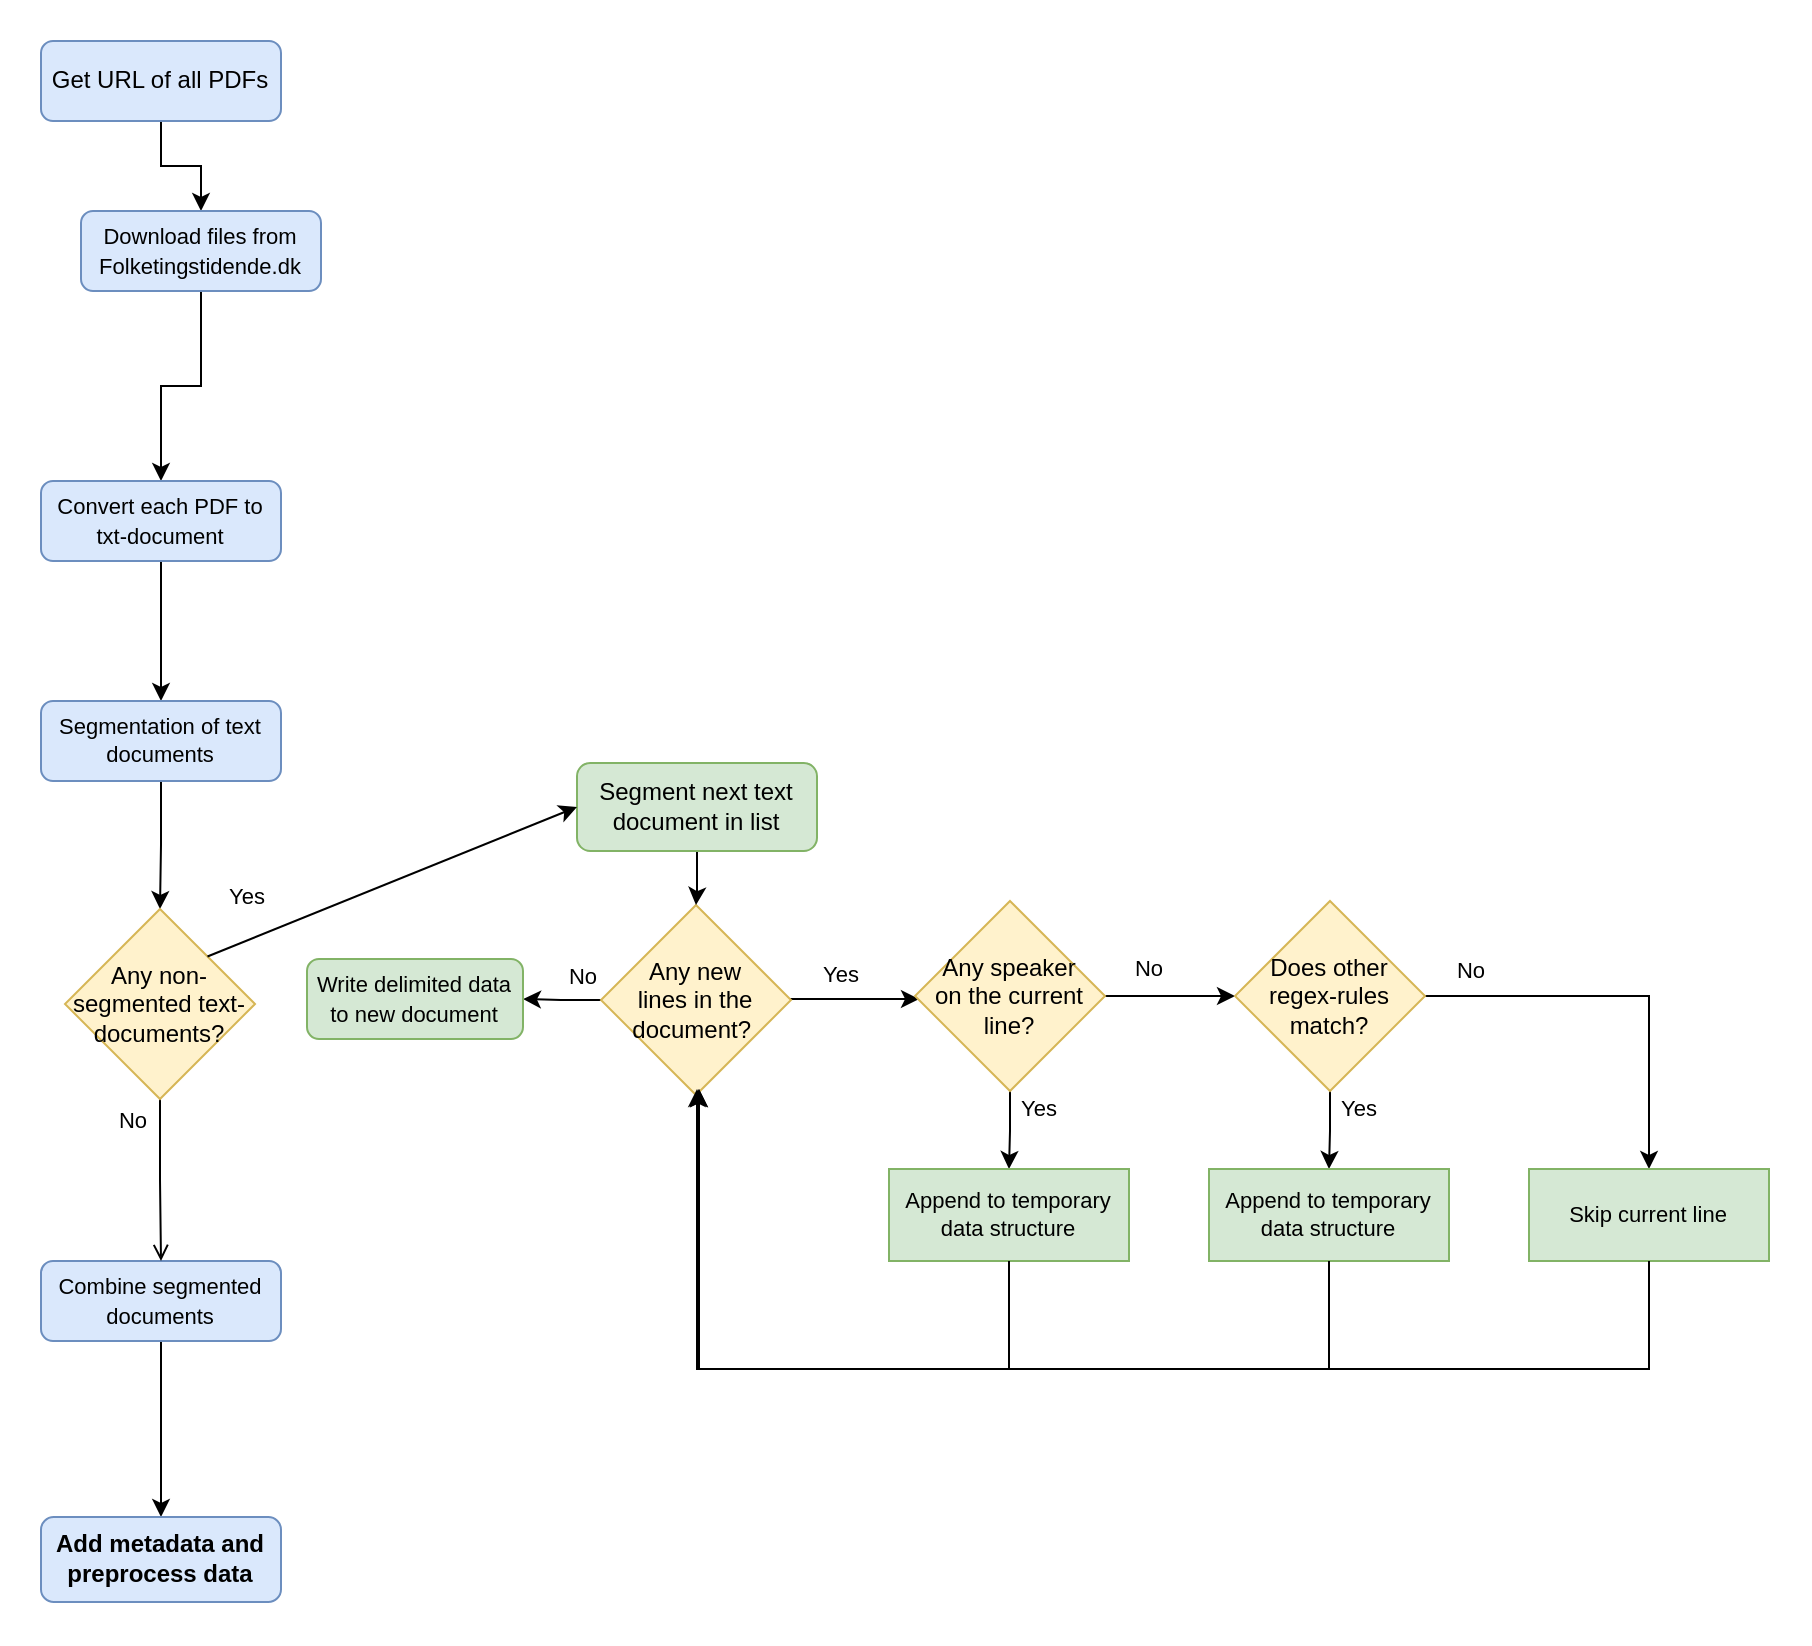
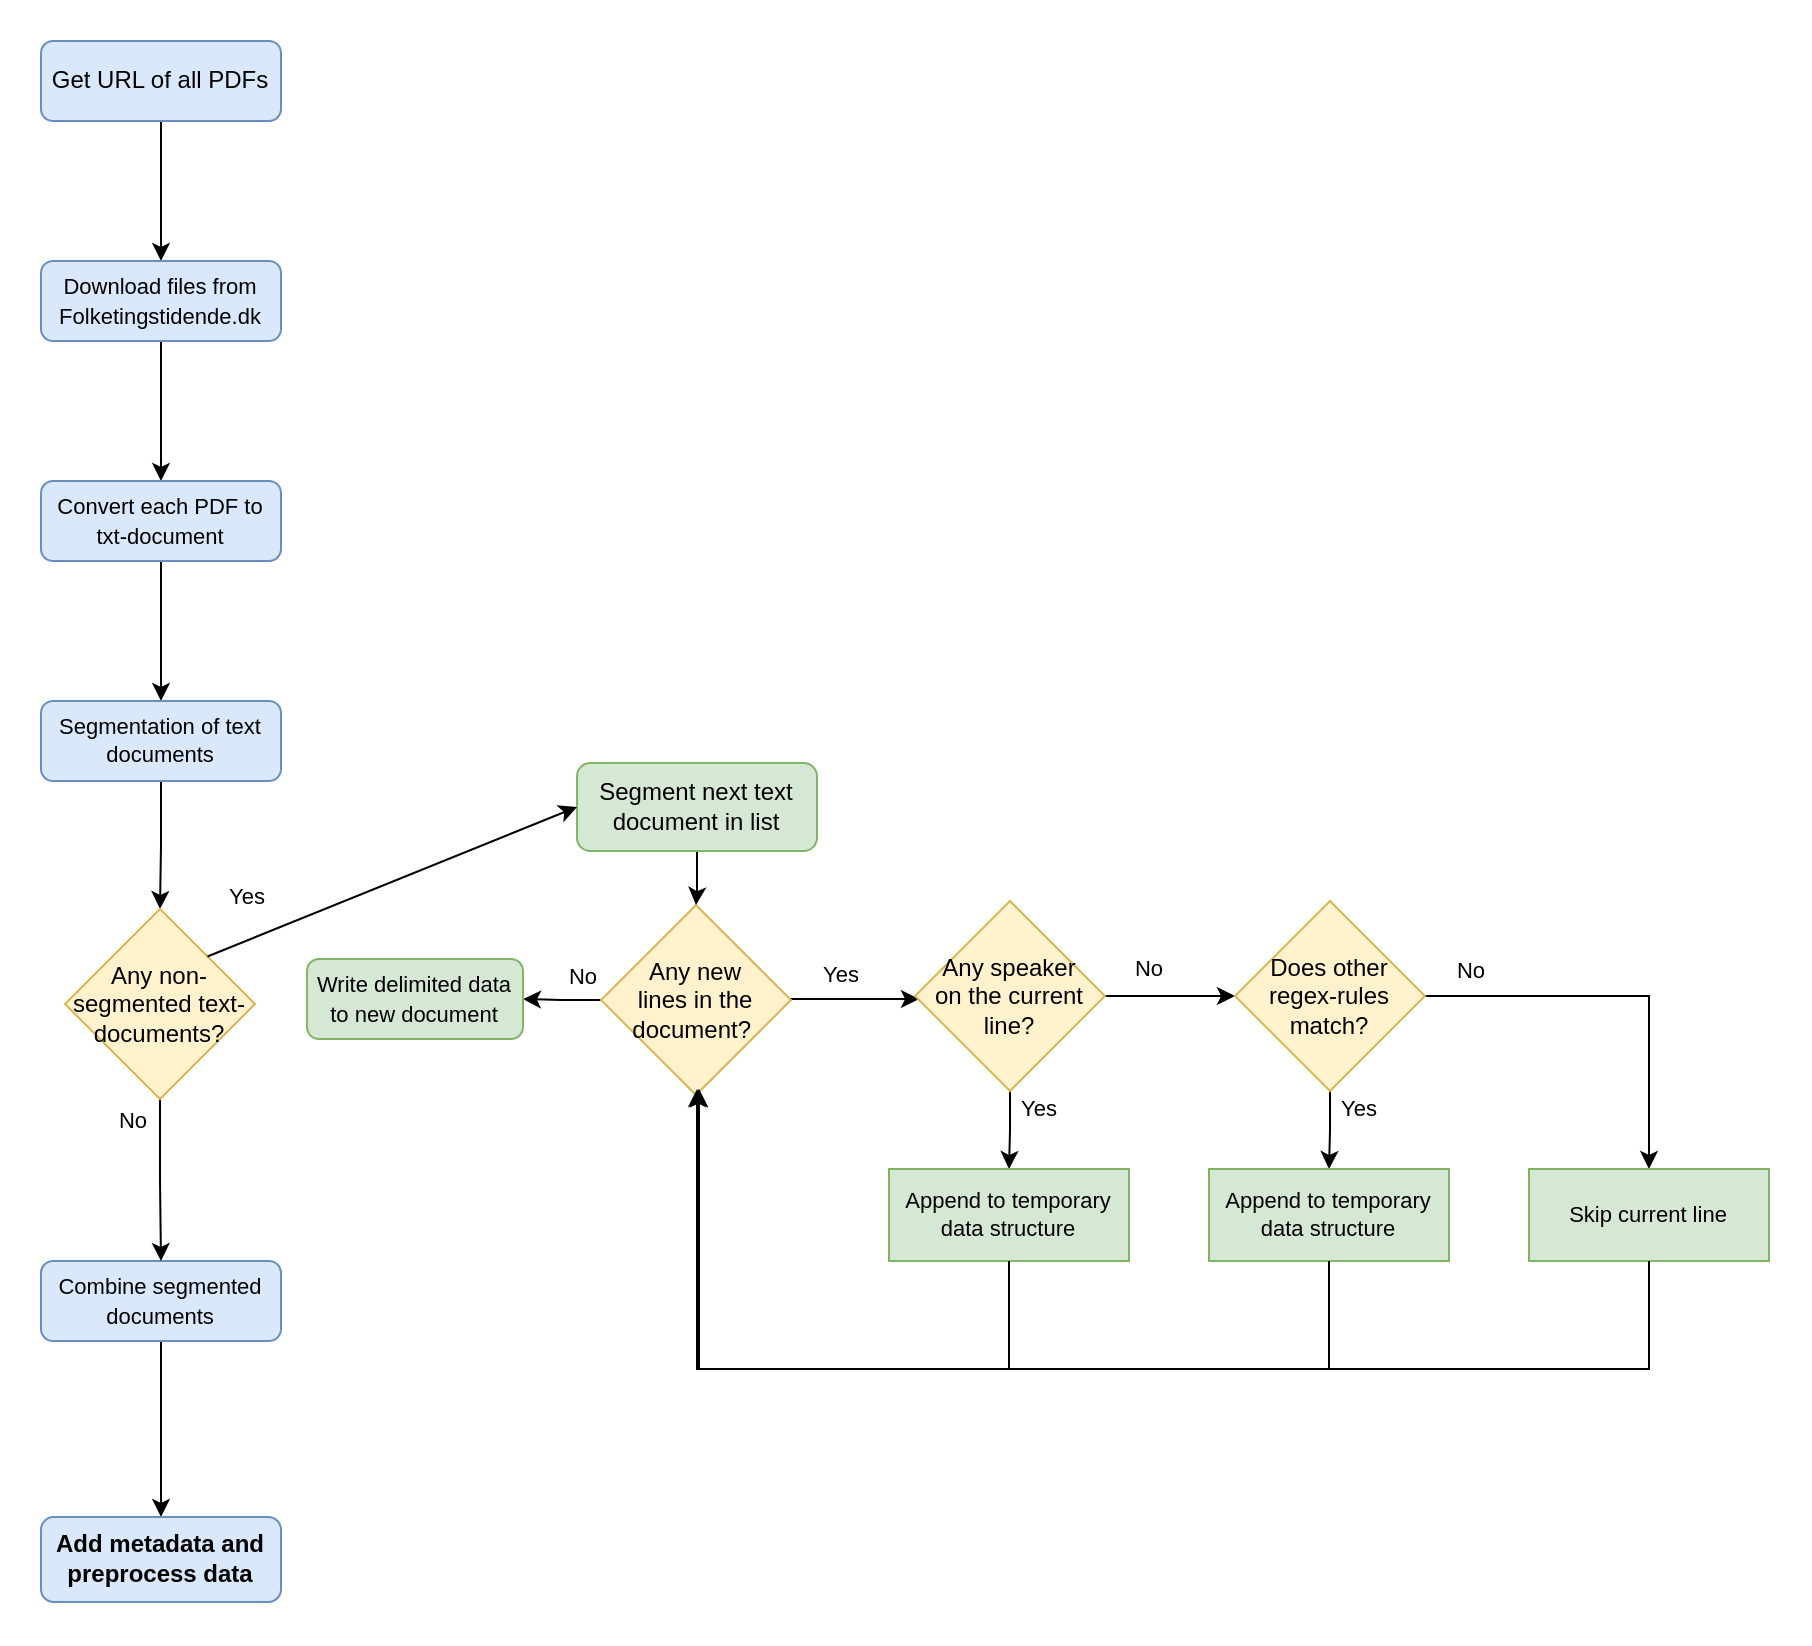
(201, 251) -> (161, 301)
(161, 1249) -> (161, 1246)
